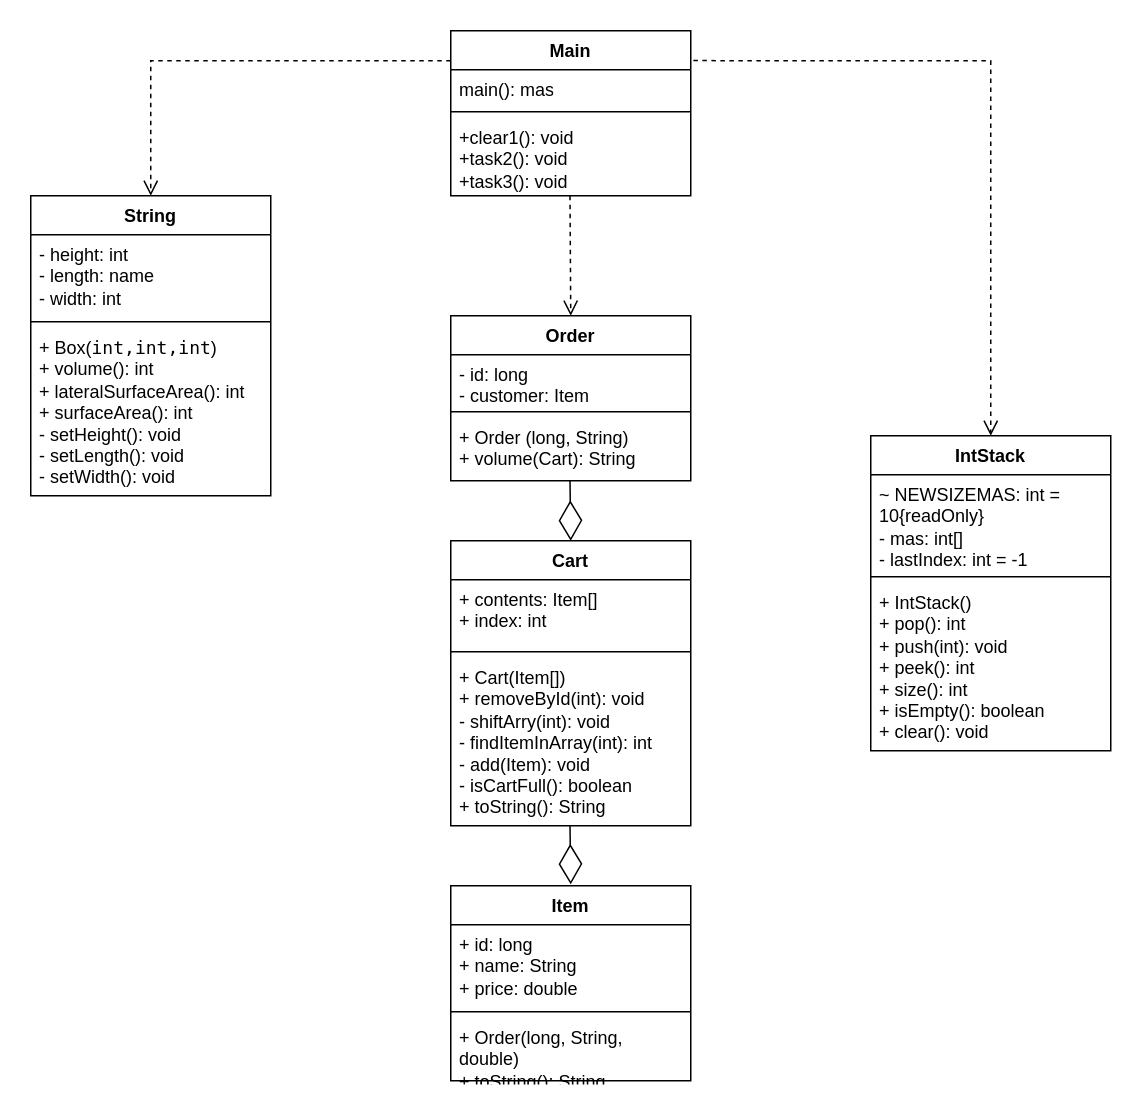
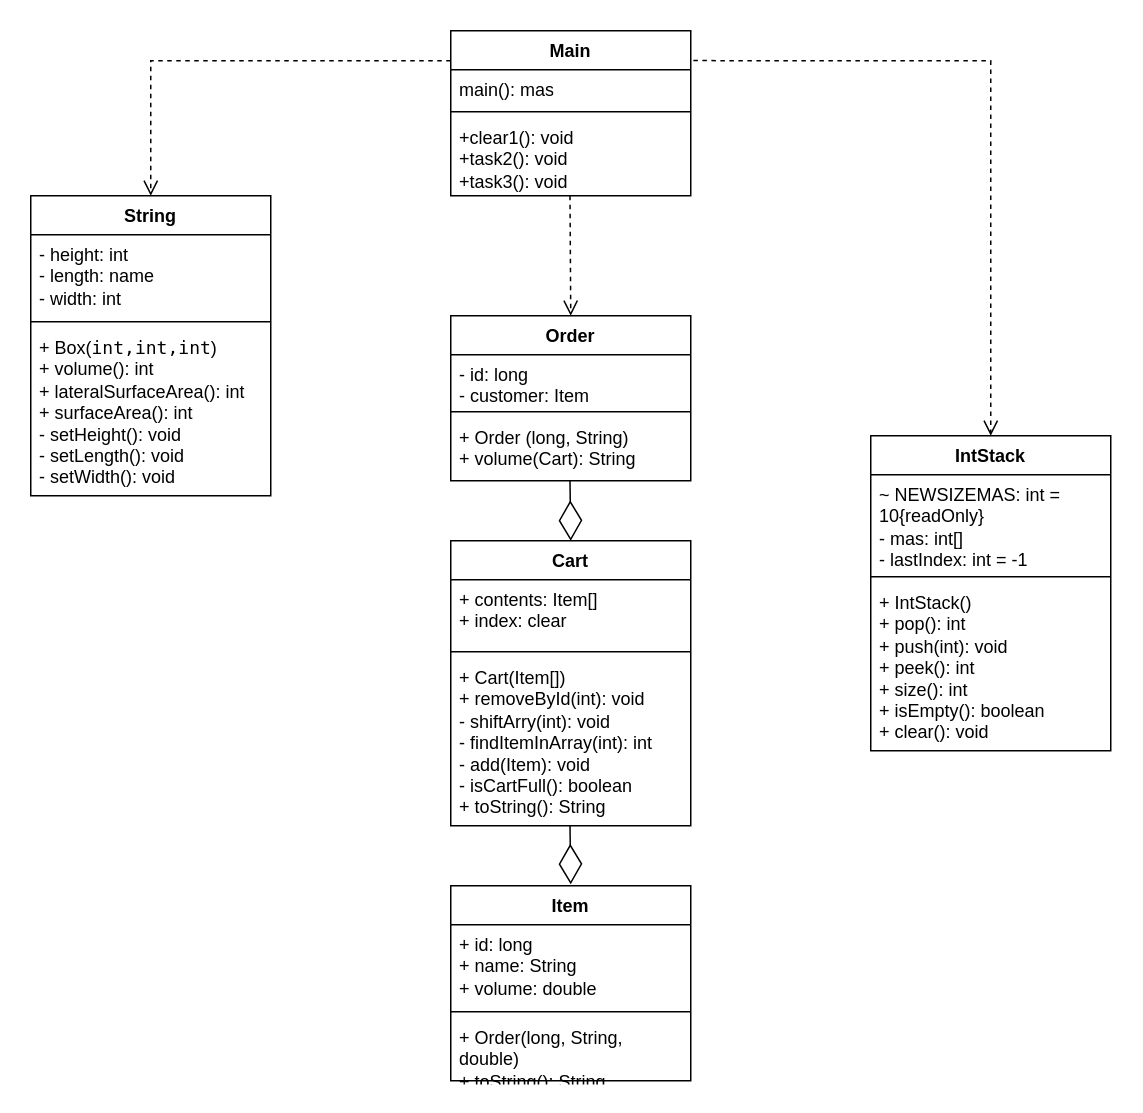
(543, 612) -> (543, 612)
(524, 968) -> (529, 968)
